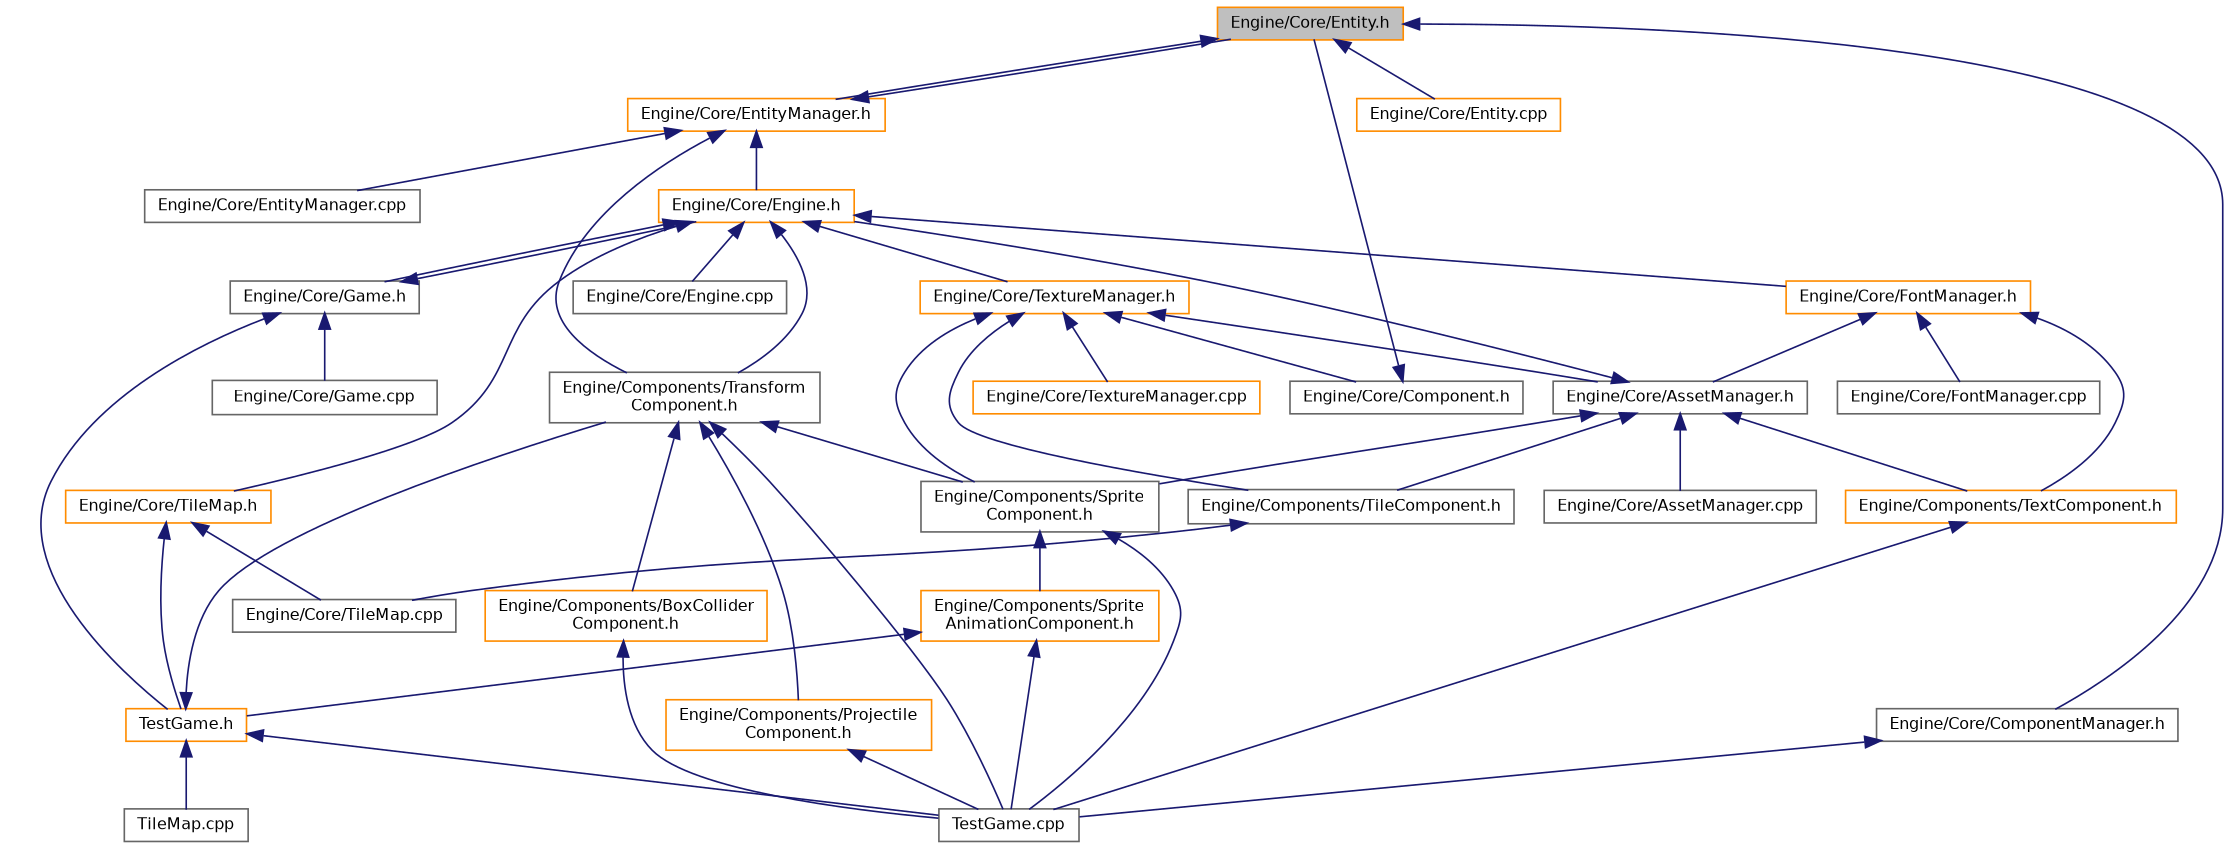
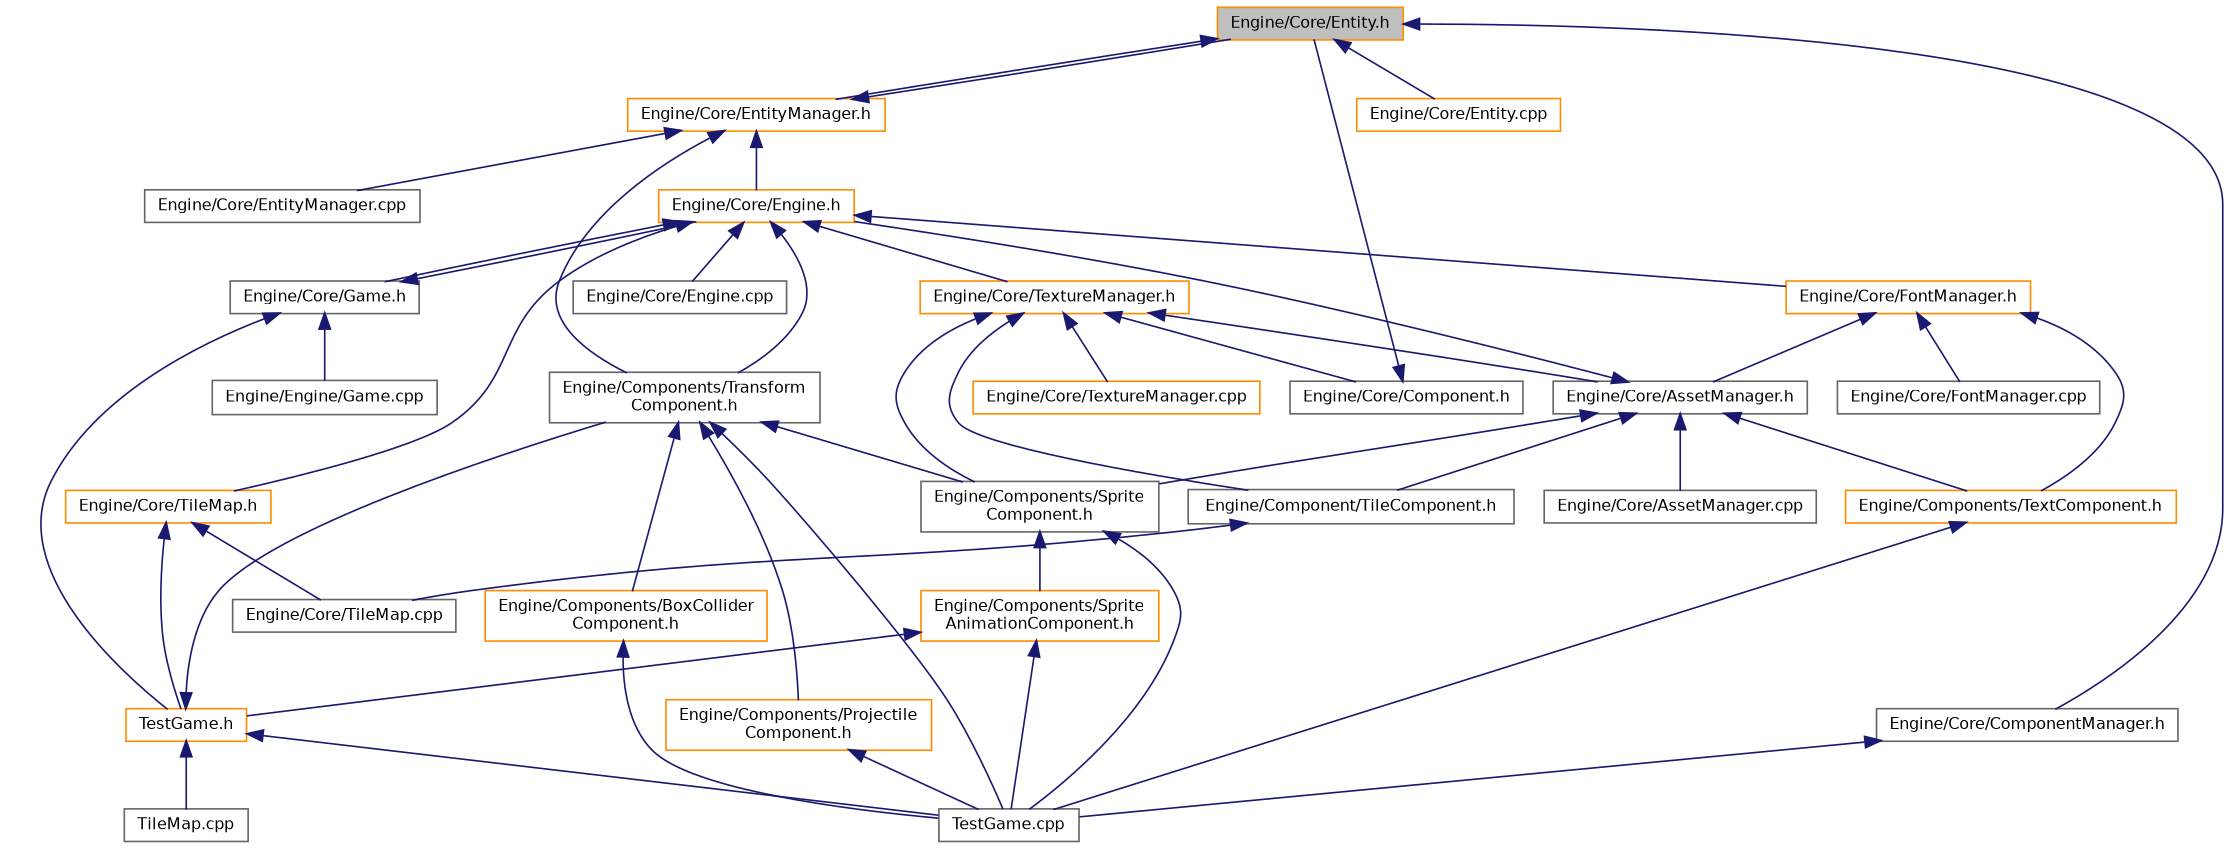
(325, 398) -> (325, 398)
(1351, 507) -> (1351, 507)
